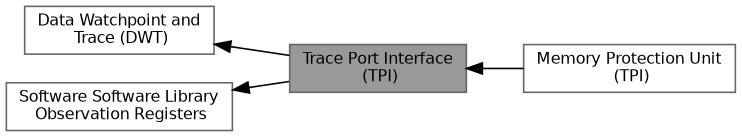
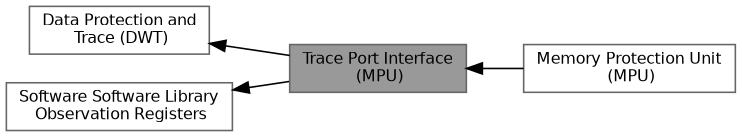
(119, 30) -> (119, 30)
(378, 68) -> (378, 68)
(630, 68) -> (630, 68)
